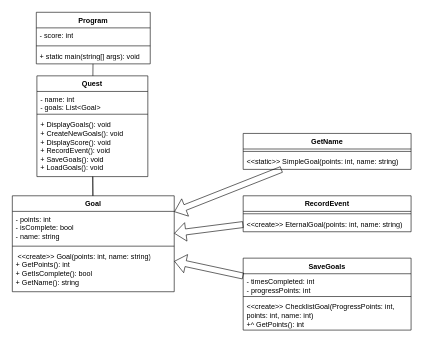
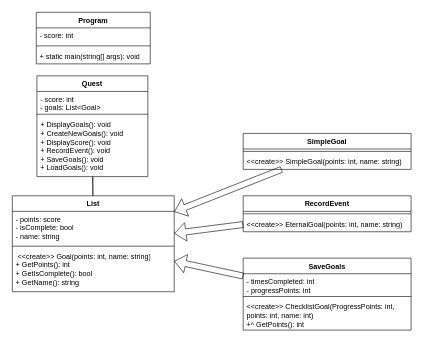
(93, 71) -> none
(73, 104) -> (73, 104)
(327, 142) -> (327, 142)
(328, 167) -> (328, 167)
(93, 204) -> (93, 204)
(47, 229) -> (47, 229)
